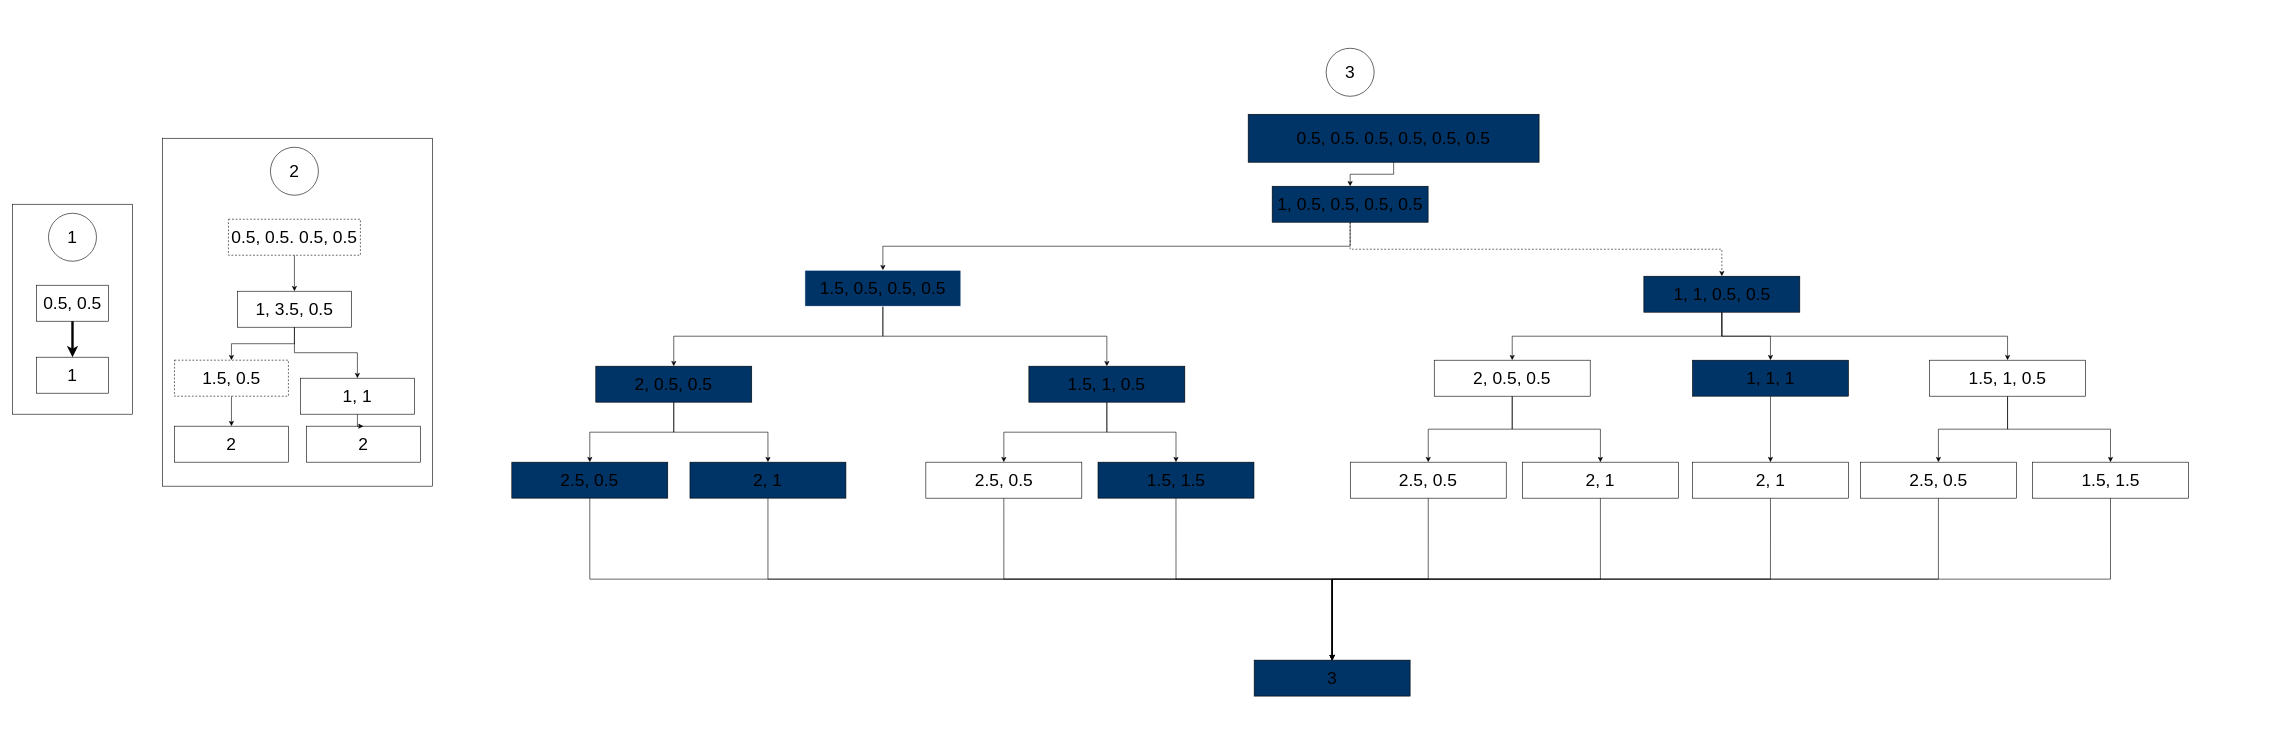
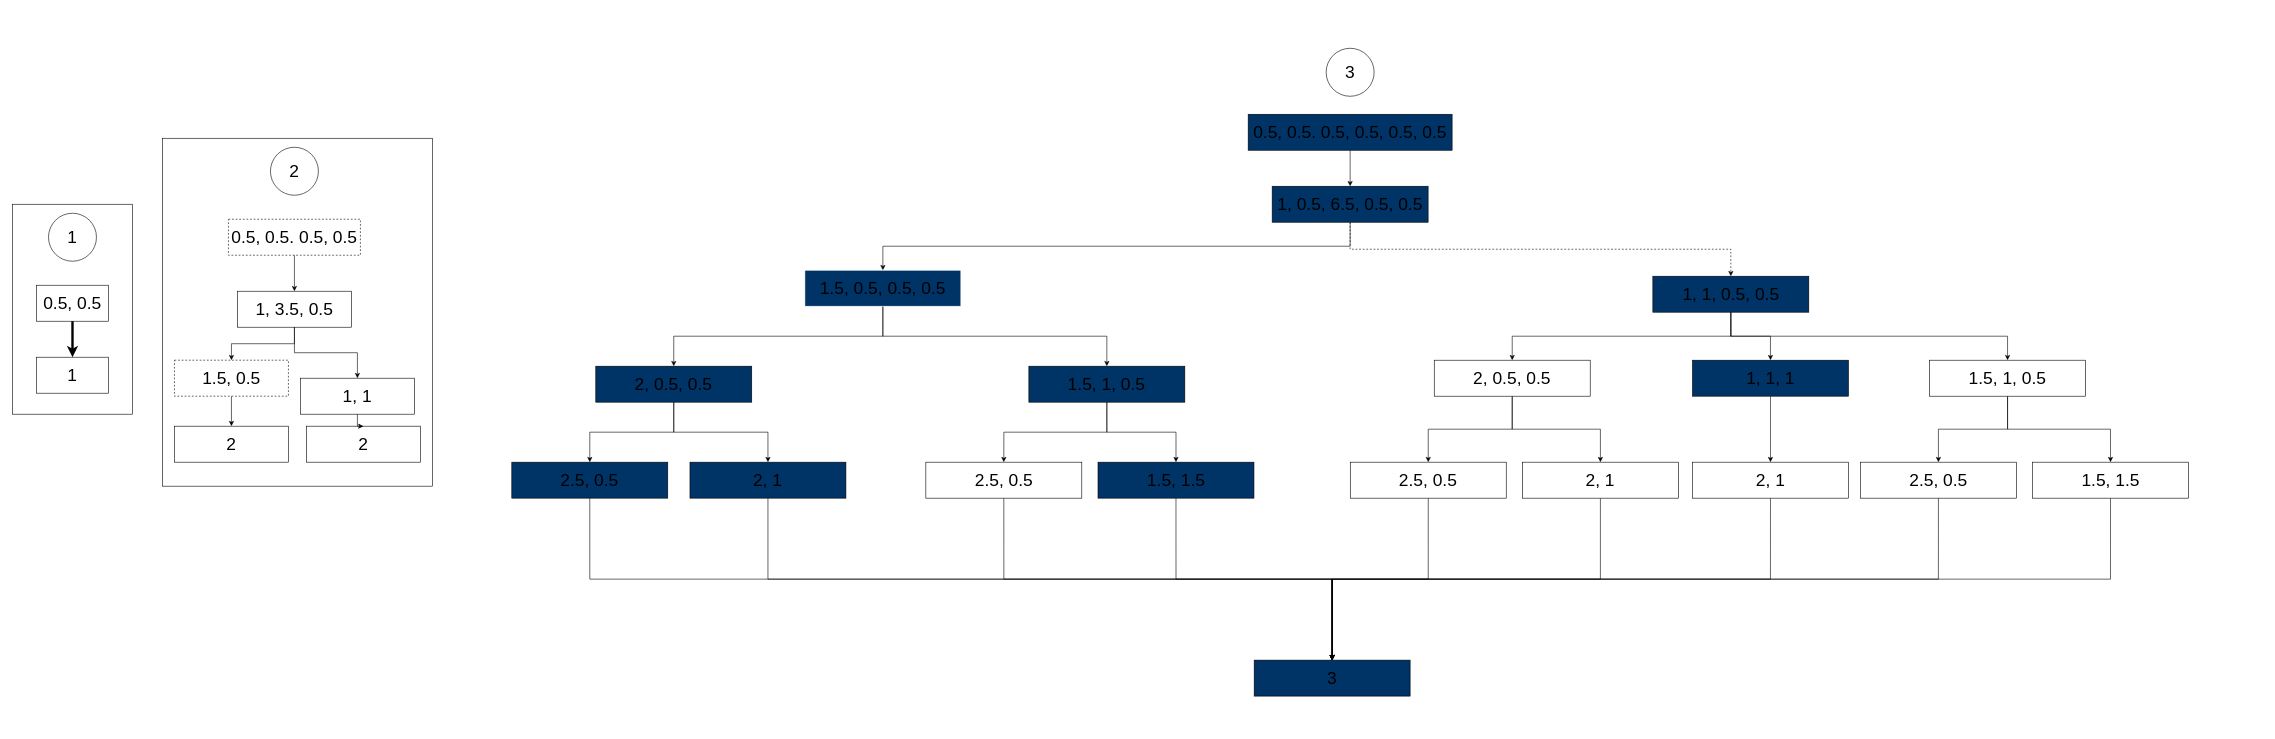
(1394, 138) -> (1350, 132)
(1350, 204) -> (1350, 204)
(1722, 294) -> (1731, 294)
